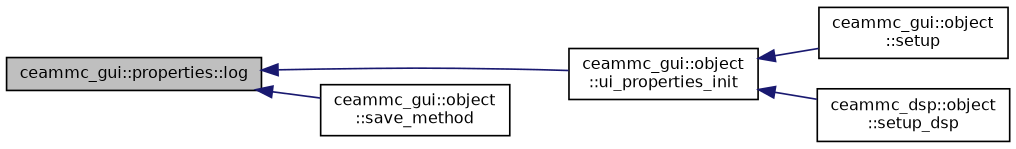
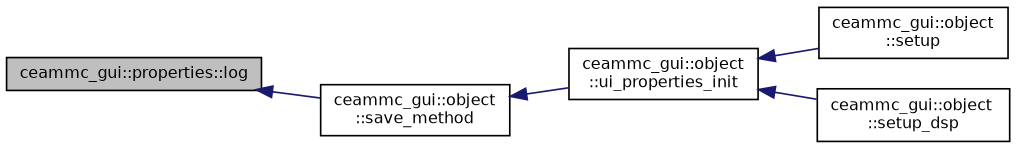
(423, 68) -> (548, 91)
(913, 115) -> (913, 115)
